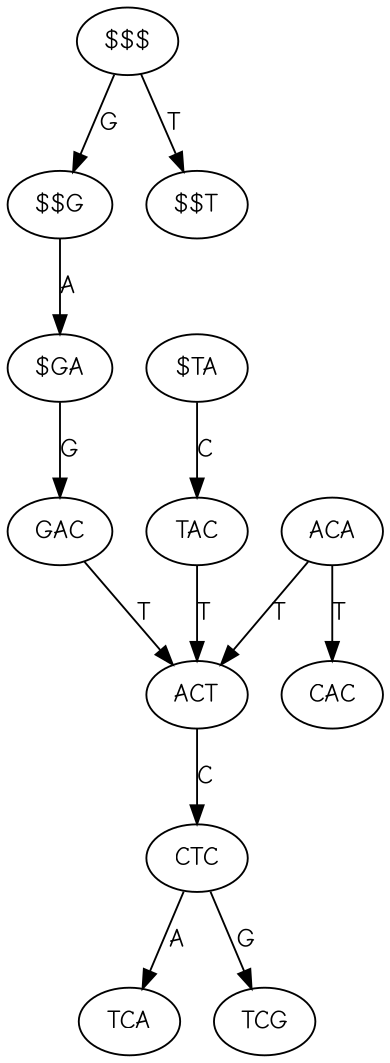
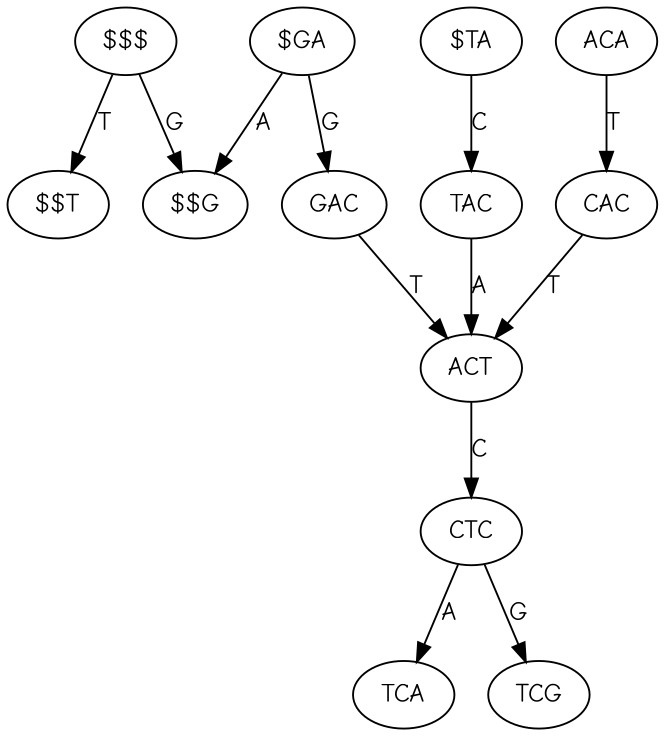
(60, 277) -> (254, 115)
(271, 606) -> (545, 279)
(205, 613) -> (480, 286)
